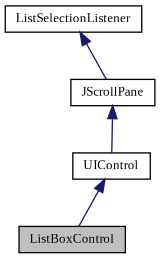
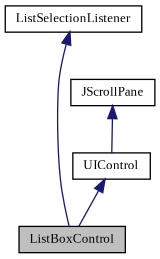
(96, 62) -> (58, 136)
